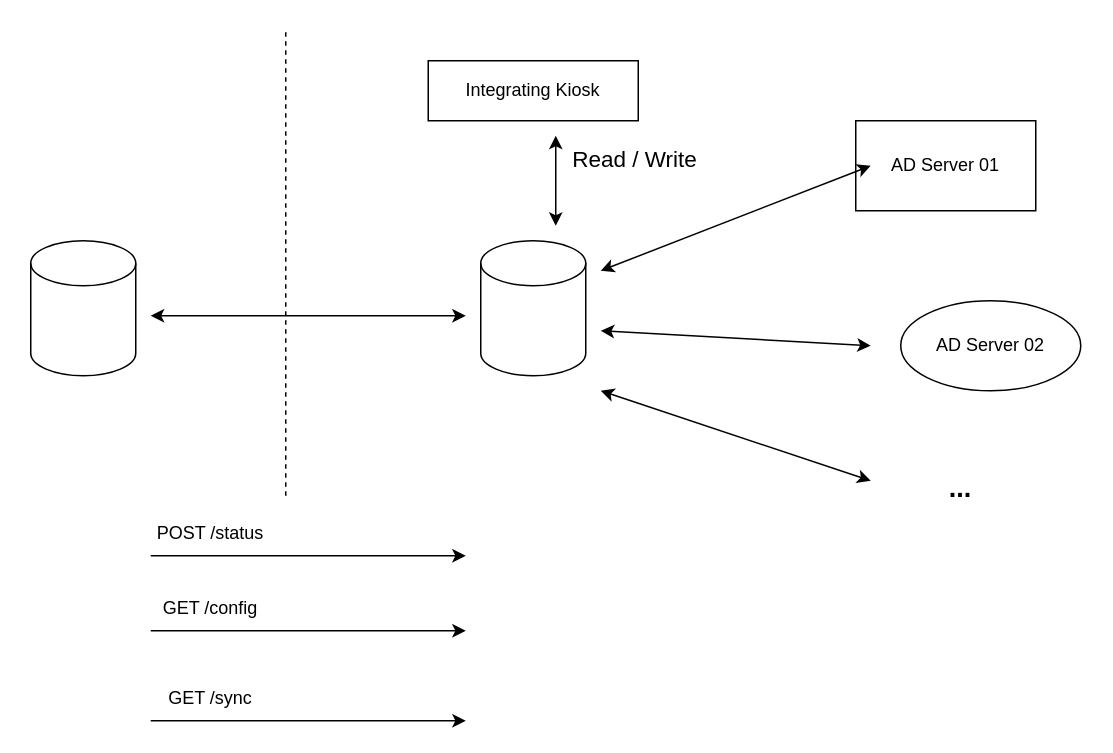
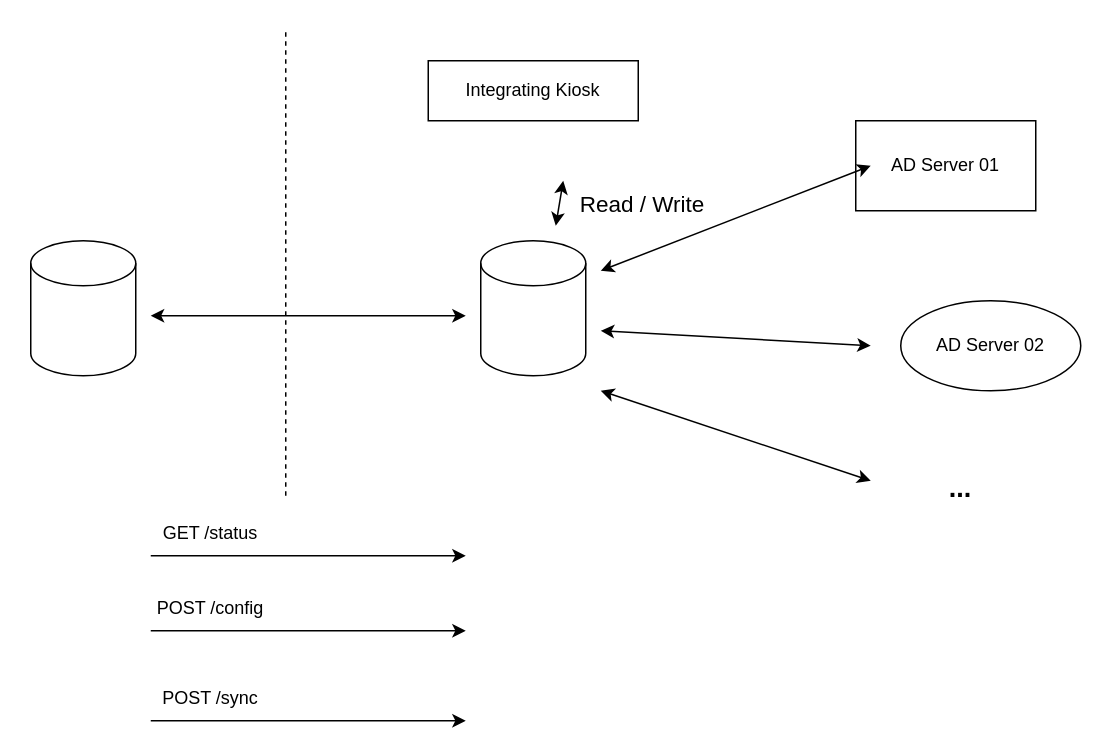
(635, 158) -> (643, 203)
(211, 533) -> (211, 533)
(211, 608) -> (211, 608)
(211, 698) -> (211, 698)
